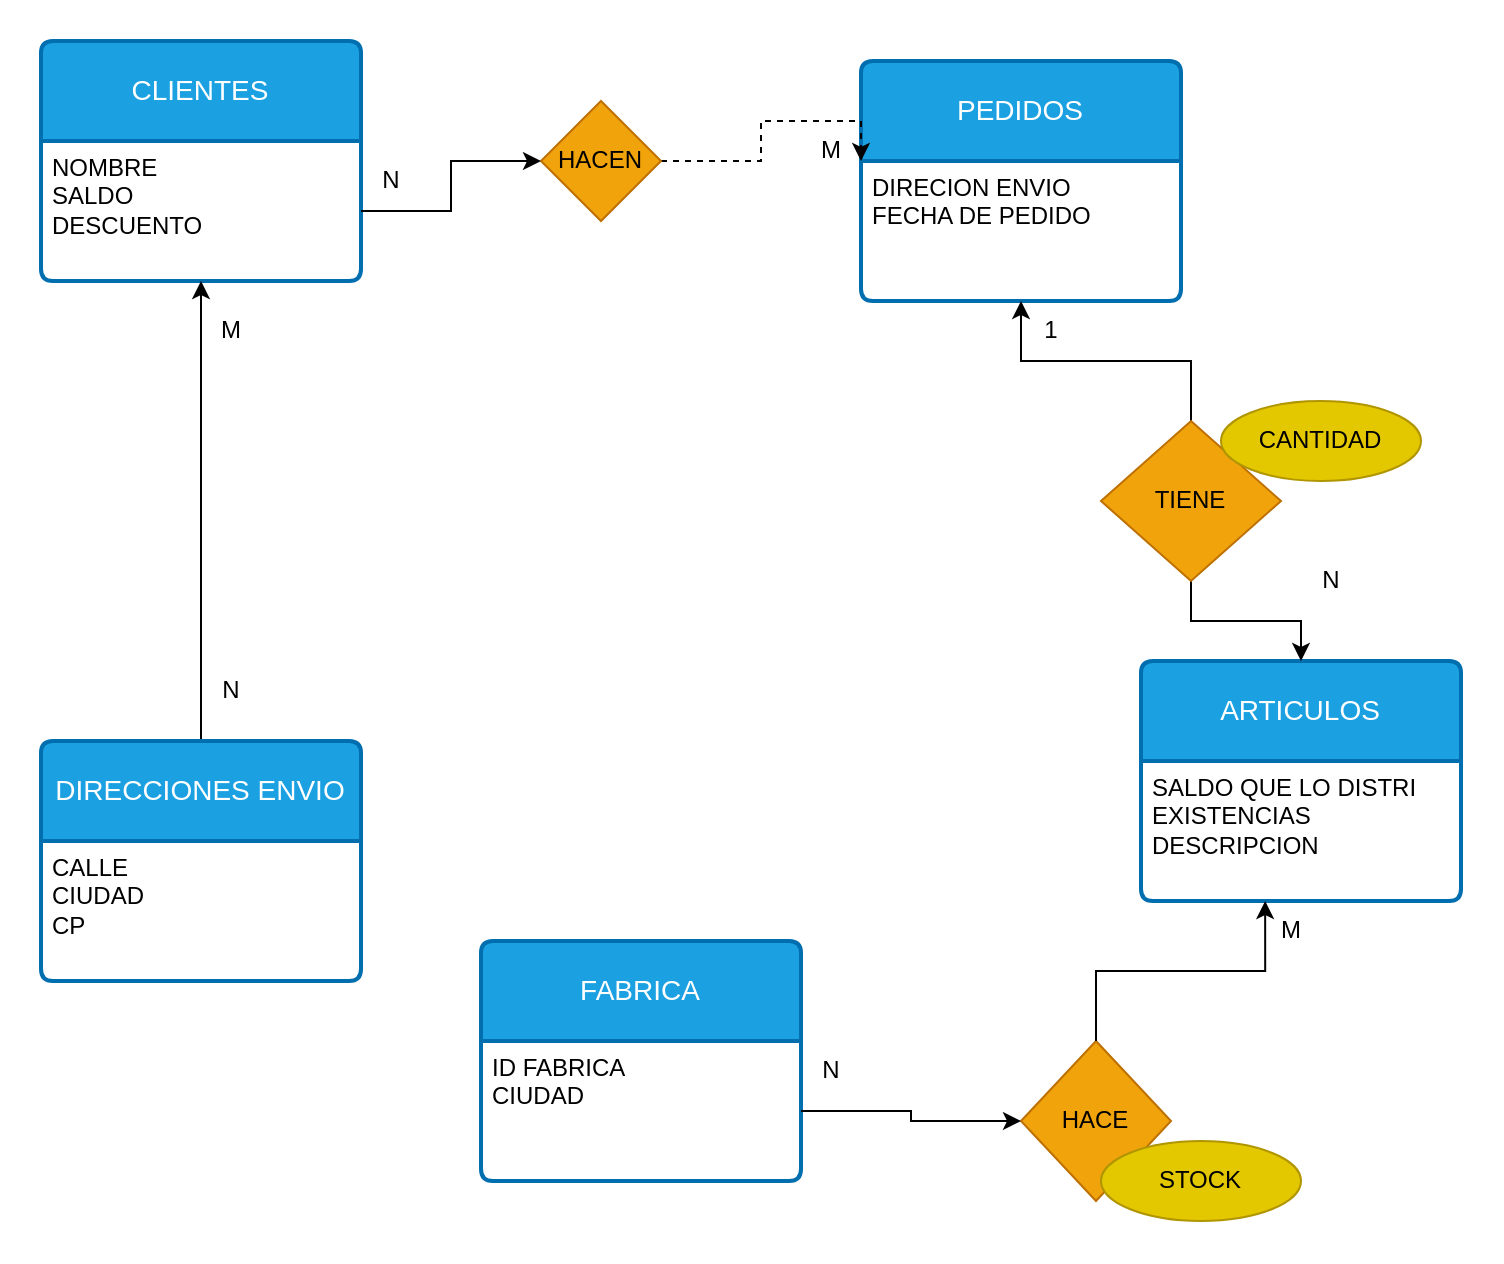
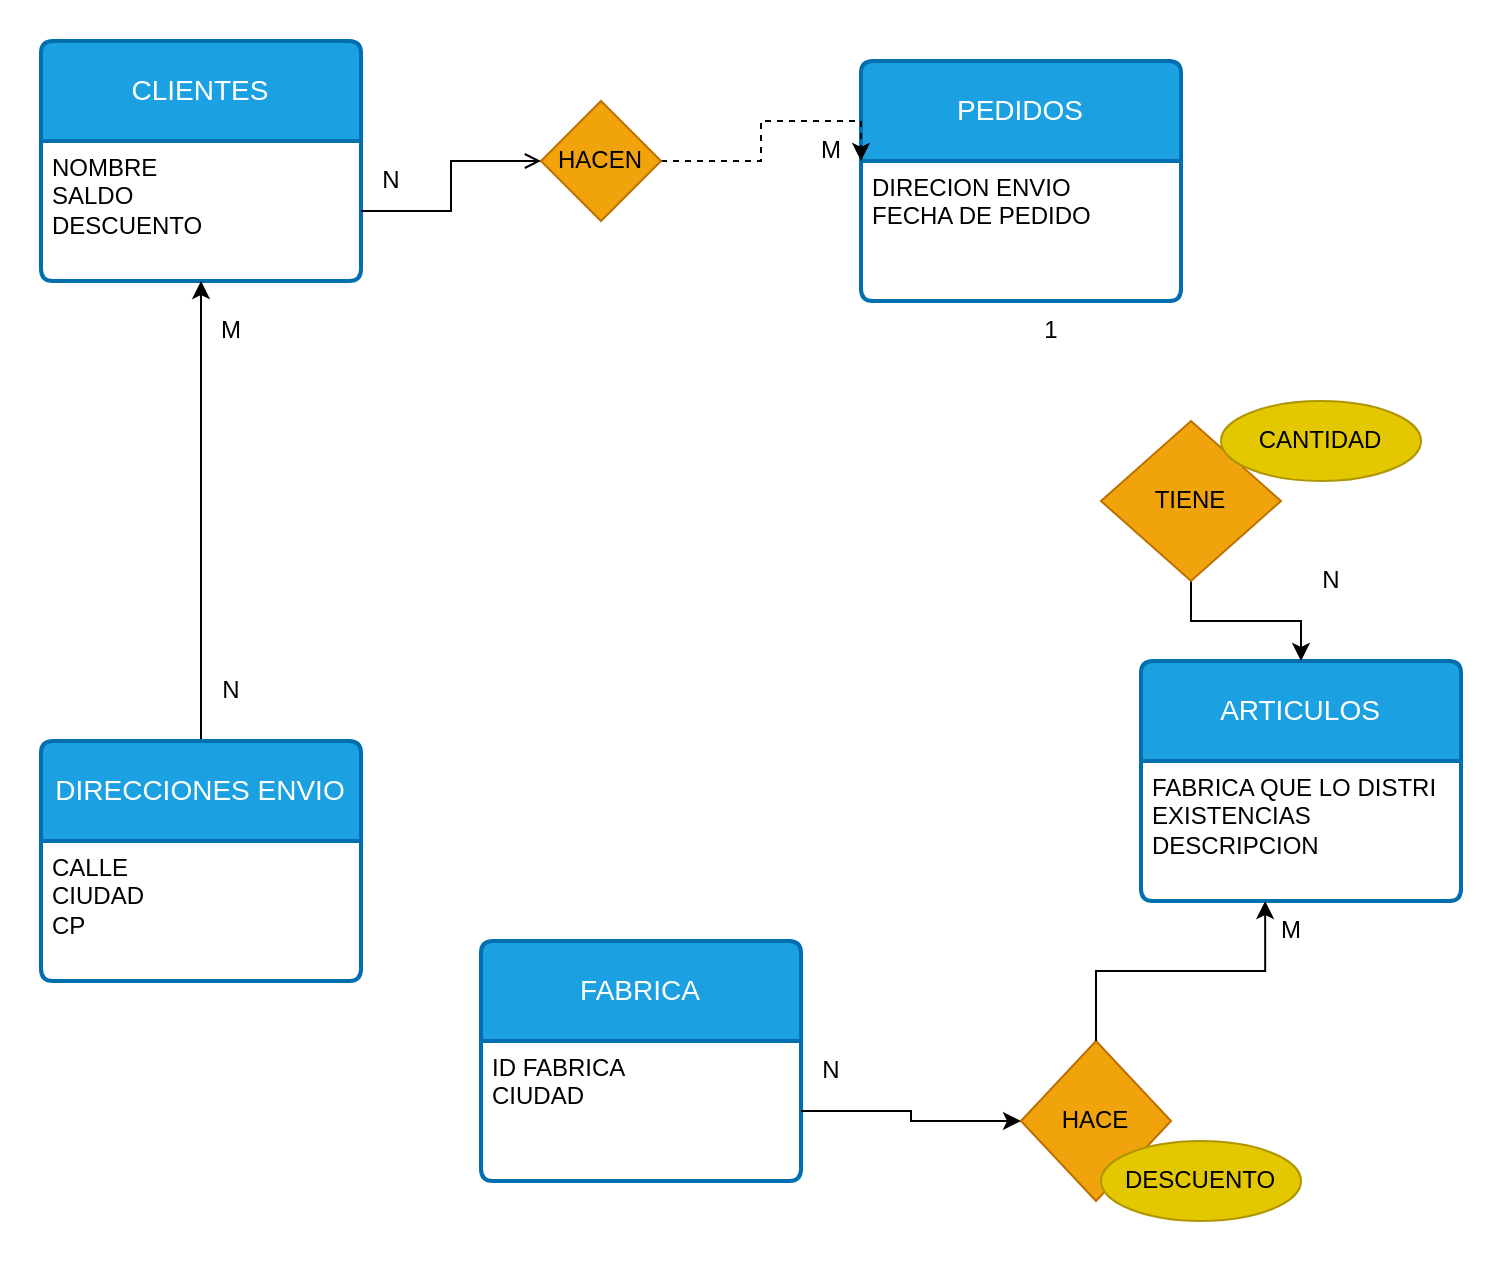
(526, 161) -> (528, 161)
(1113, 361) -> none
(1271, 818) -> (1285, 818)
(1201, 1181) -> (1201, 1181)
